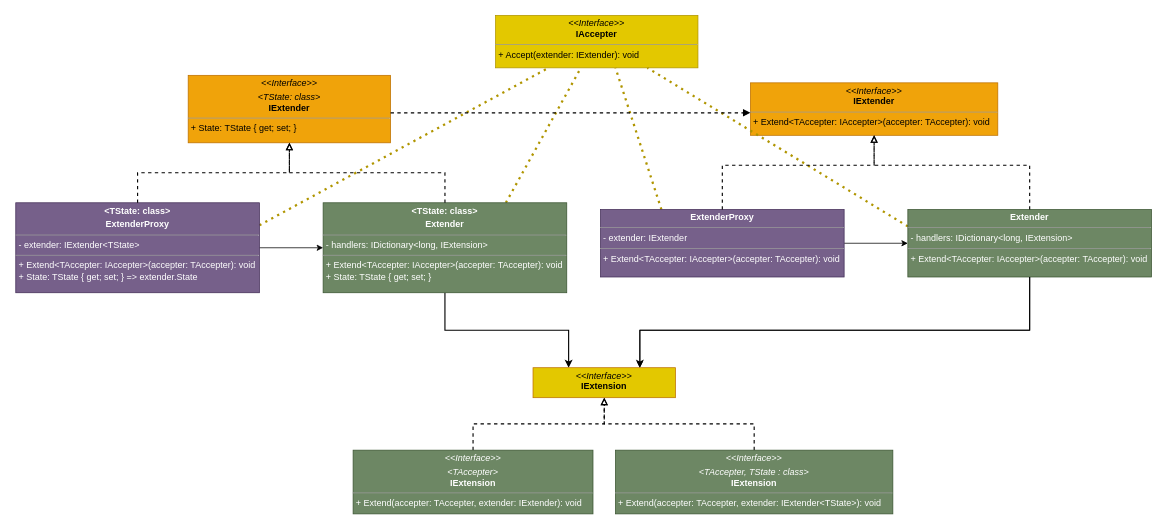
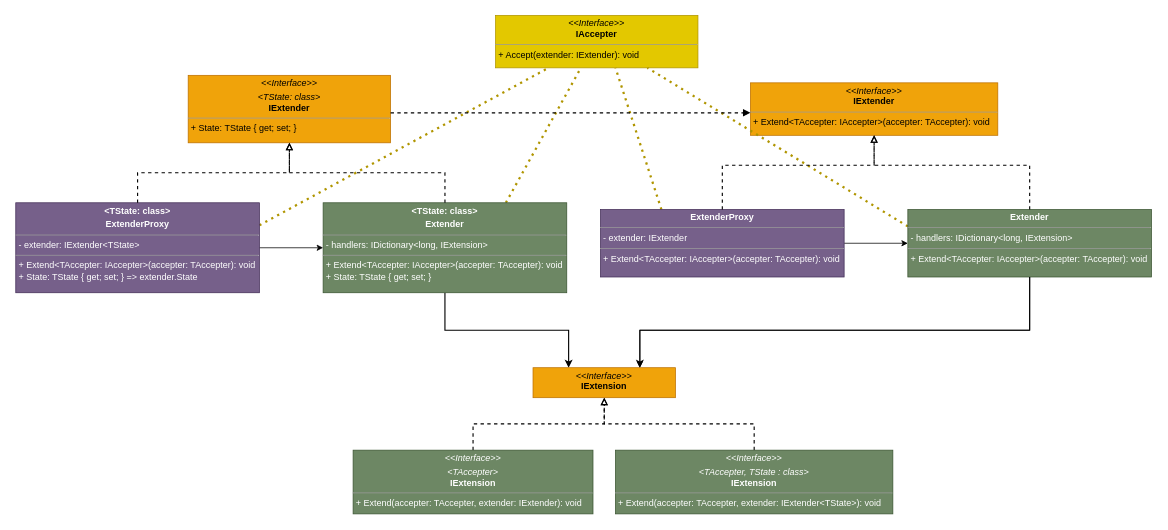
(604, 383) -> (604, 383)
